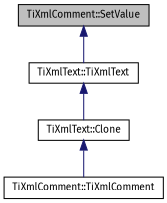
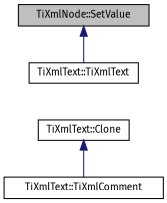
(84, 15) -> (84, 15)
(84, 107) -> none
(84, 188) -> (84, 188)
